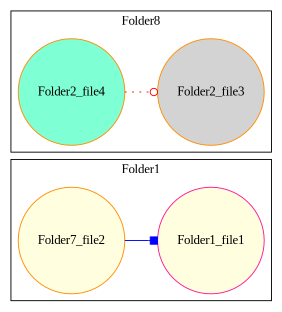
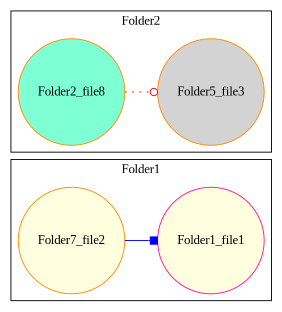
(141, 21) -> (141, 21)
(72, 92) -> (72, 92)
(211, 92) -> (211, 92)
